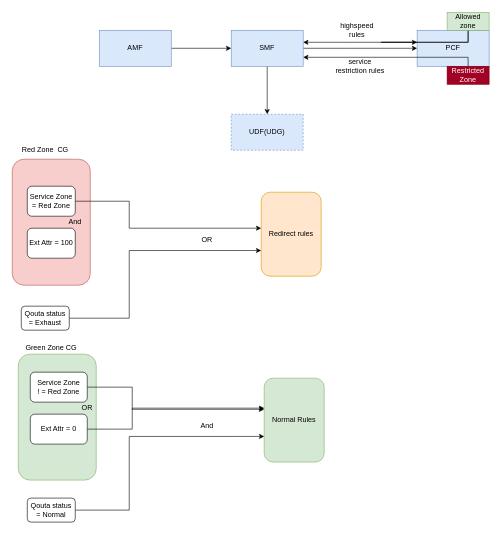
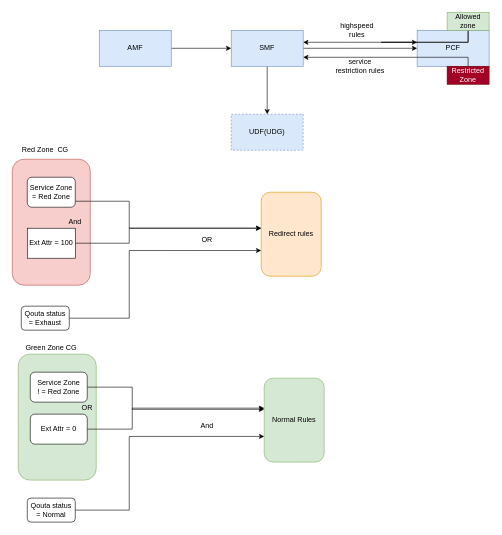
(51, 201) -> (51, 192)
(51, 243) -> (51, 243)
none -> (108, 243)
